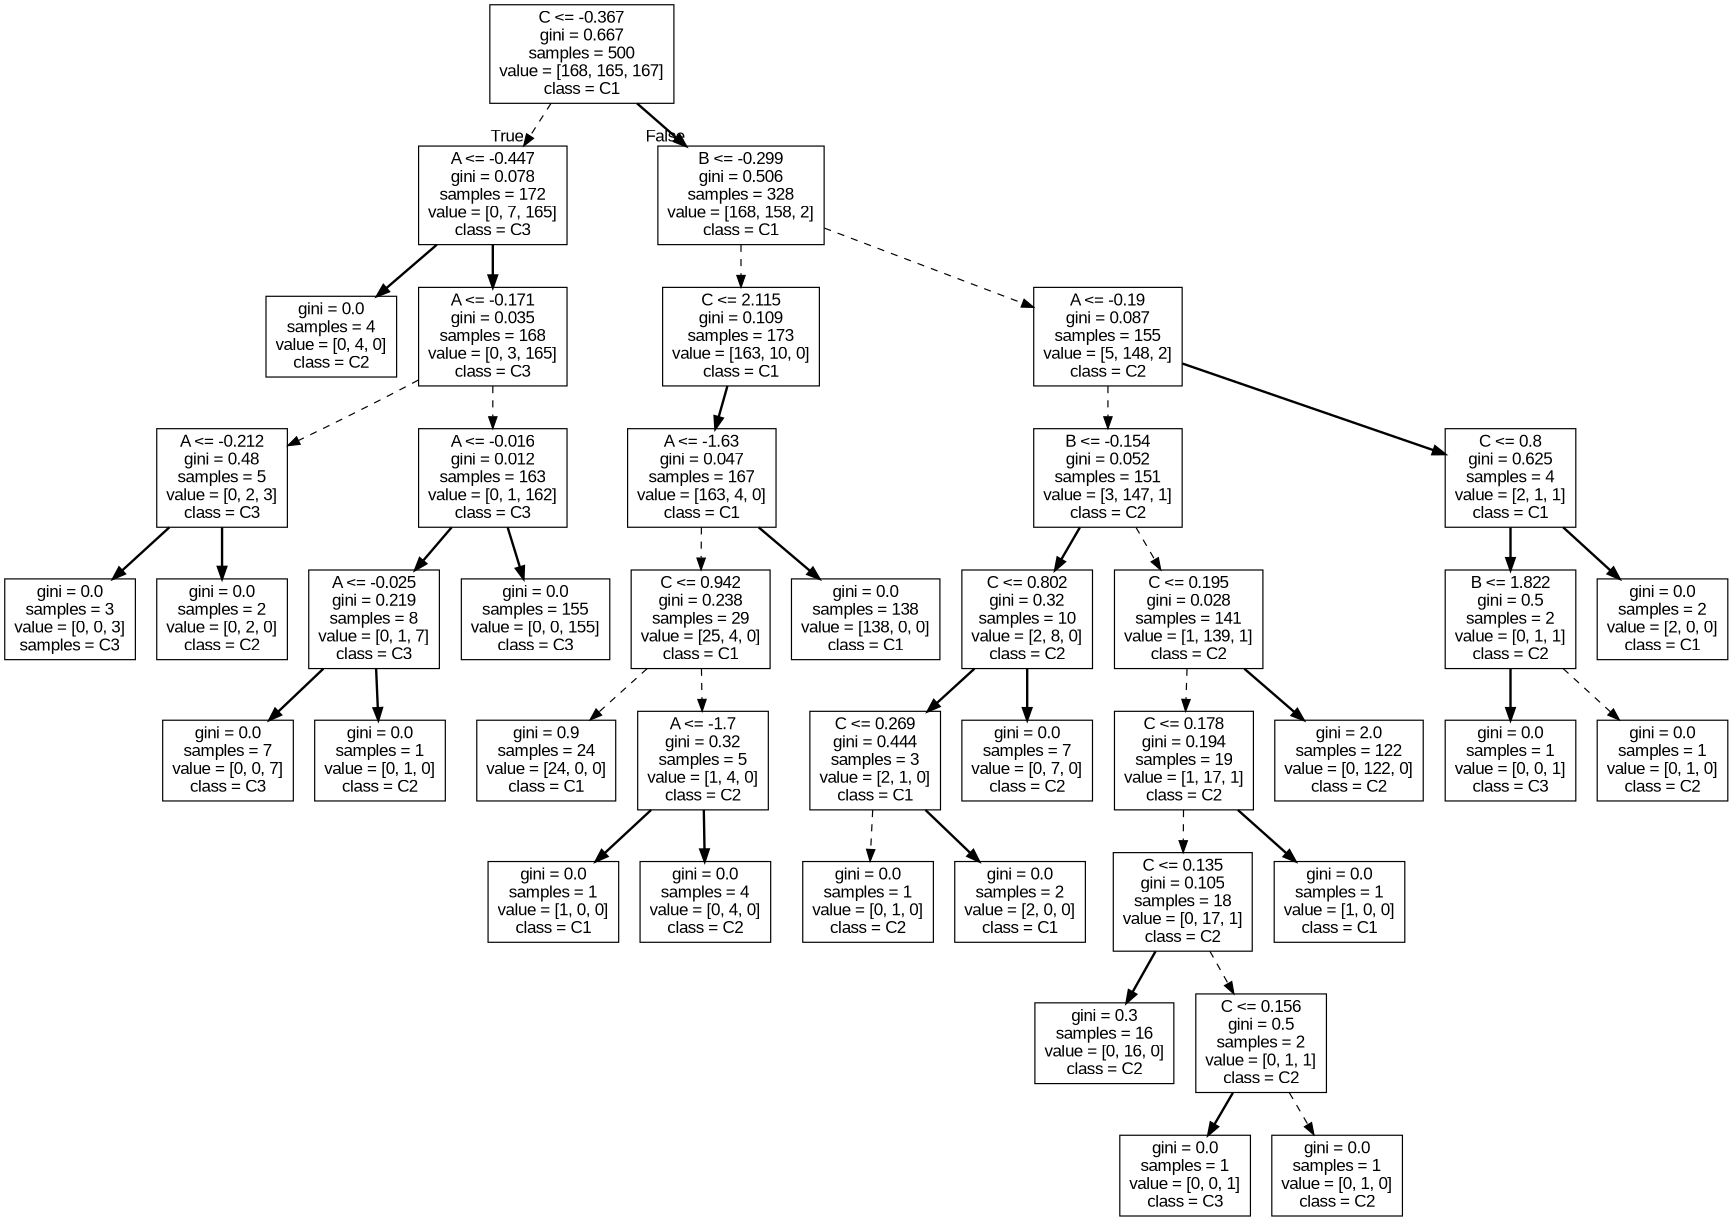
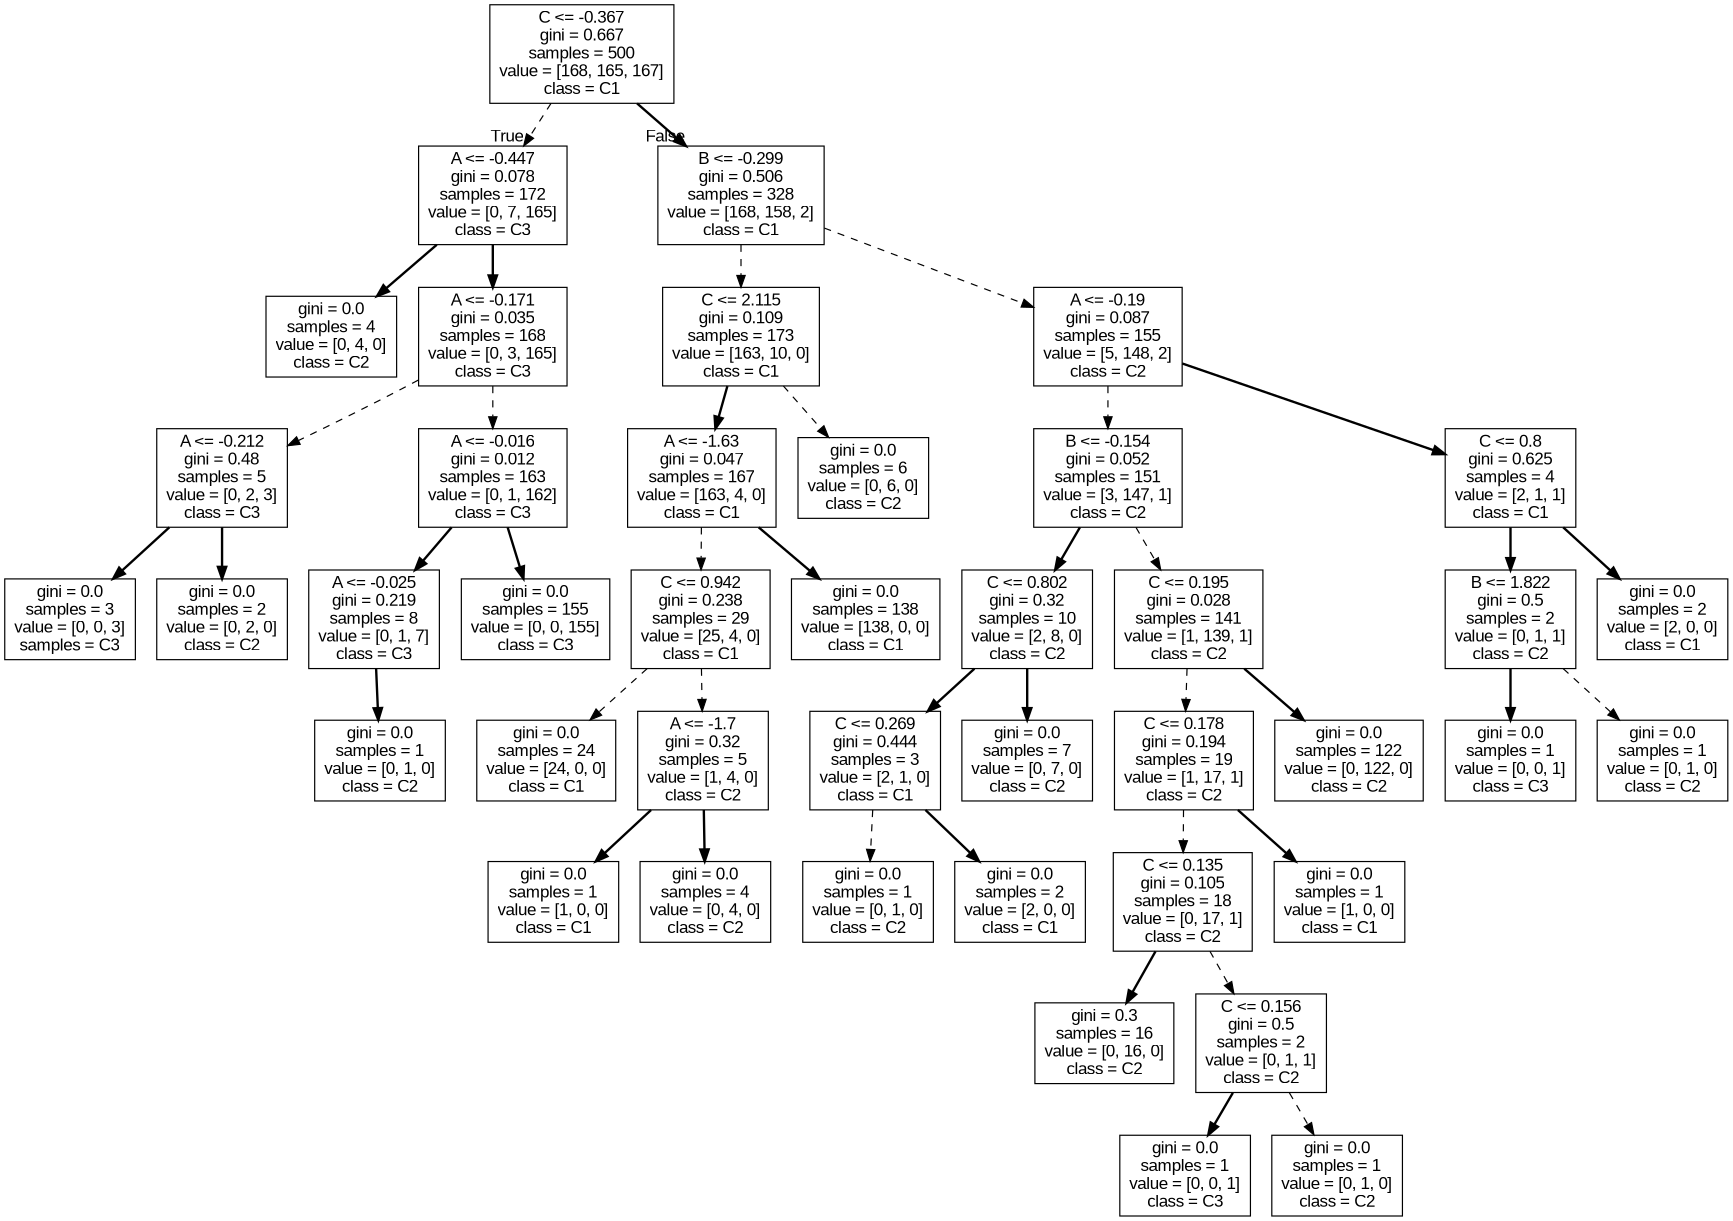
none -> (863, 478)
(228, 761) -> none
(546, 761) -> (546, 761)
(1349, 761) -> (1349, 761)
